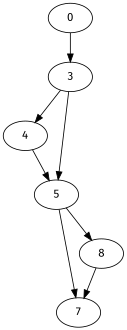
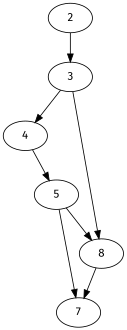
(70, 18) -> (70, 18)
(64, 132) -> (85, 161)
